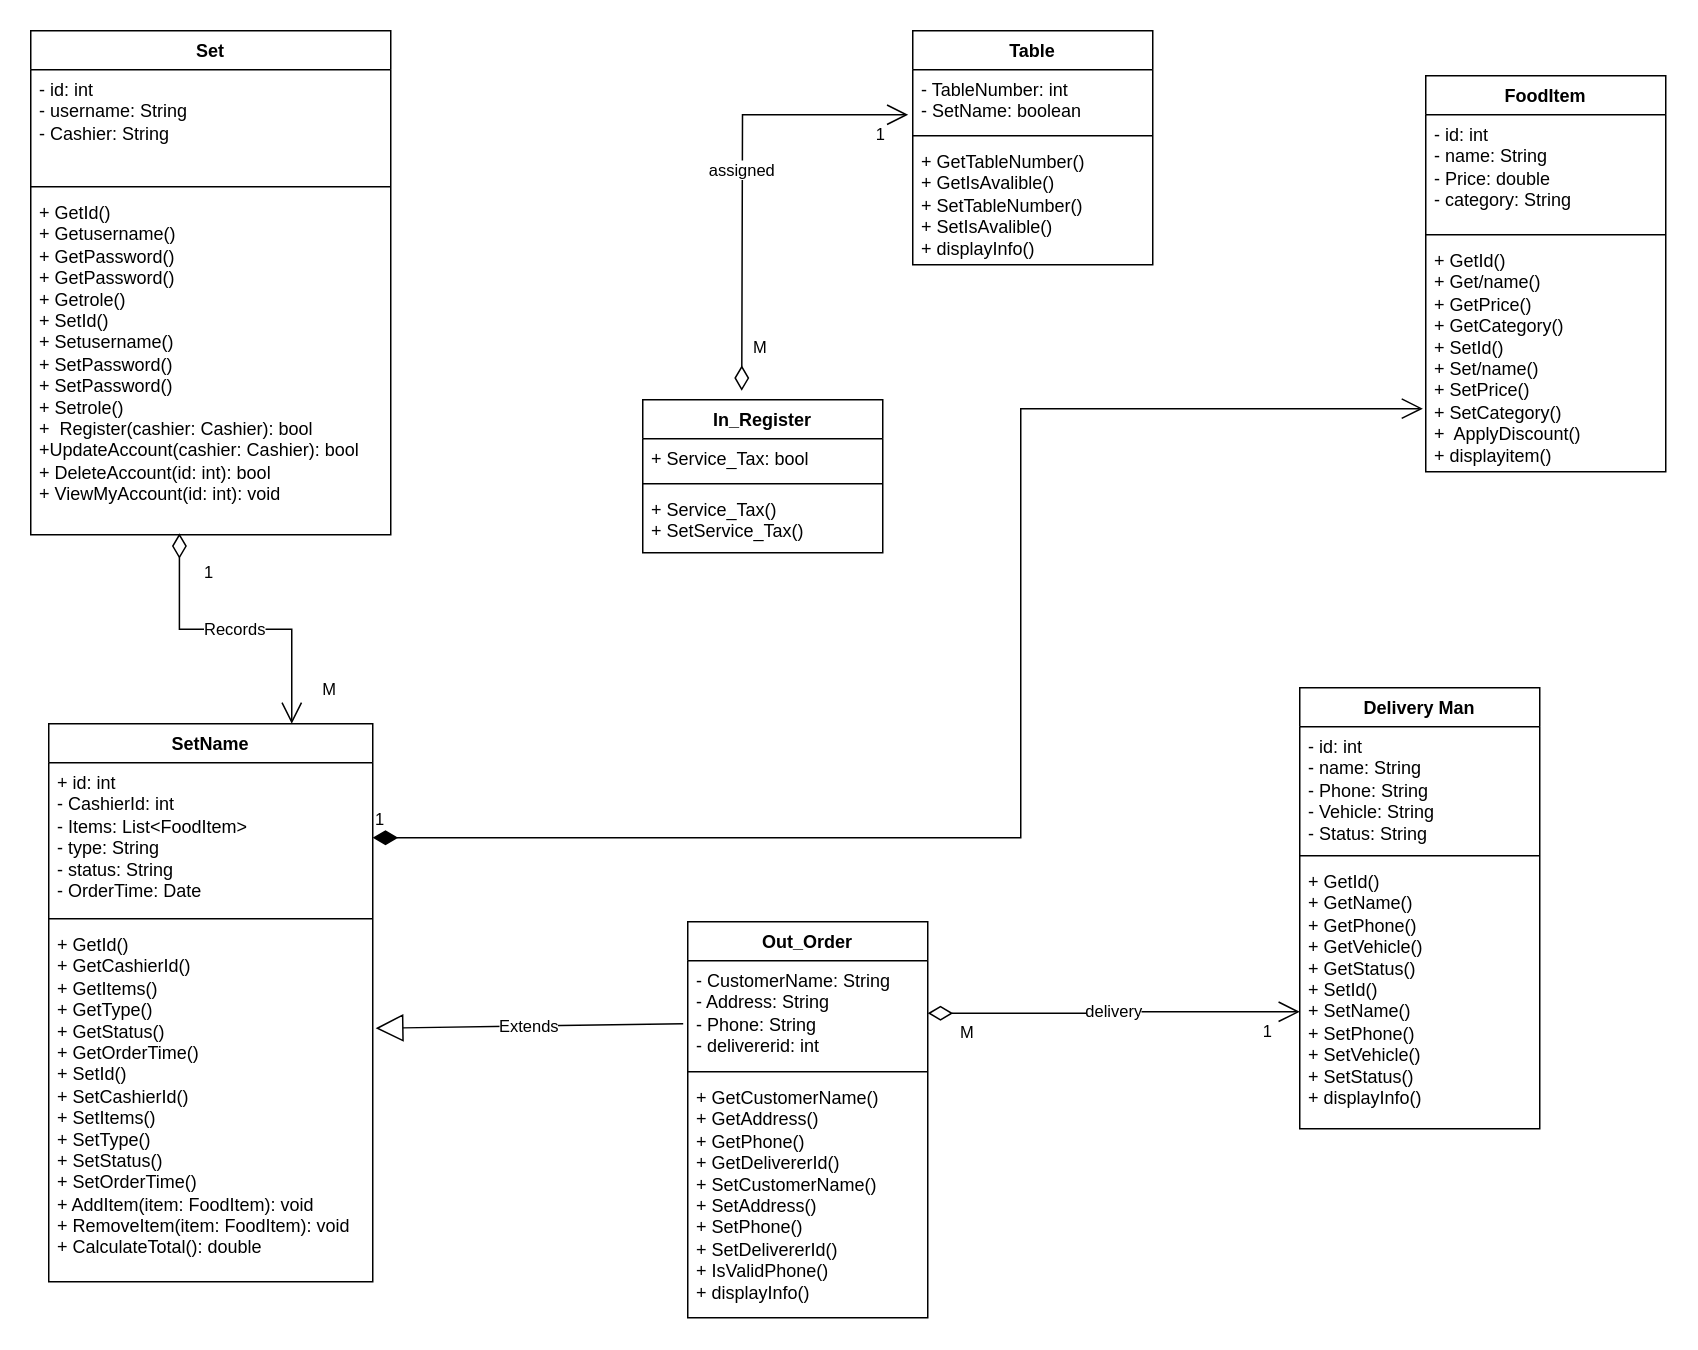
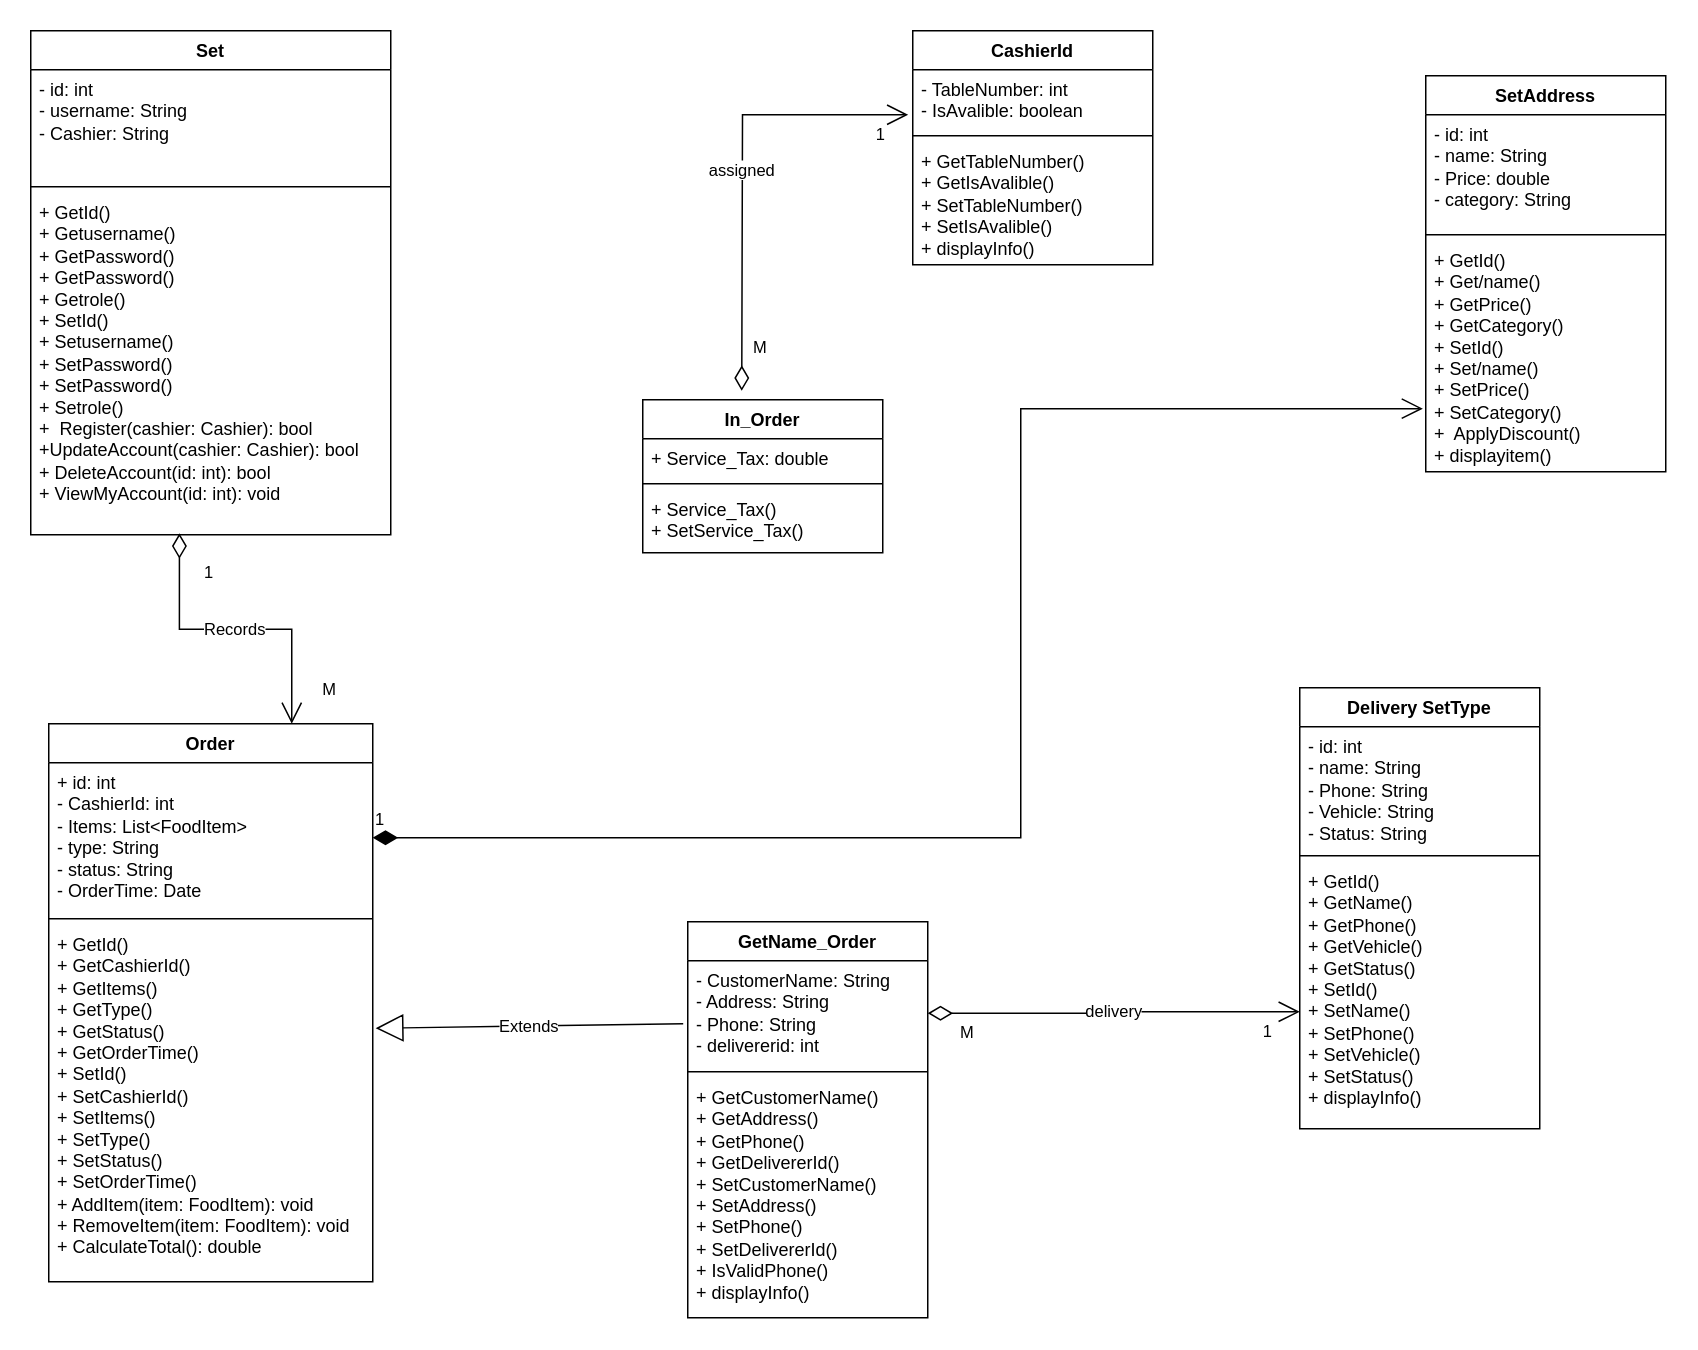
(1033, 52) -> (1033, 52)
(1546, 97) -> (1546, 97)
(1003, 102) -> (1011, 102)
(763, 421) -> (763, 421)
(736, 460) -> (746, 460)
(1420, 709) -> (1420, 709)
(211, 745) -> (211, 745)
(808, 943) -> (808, 943)
